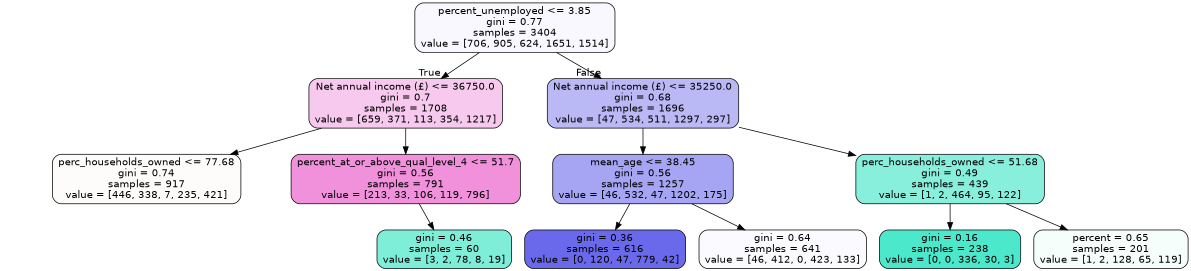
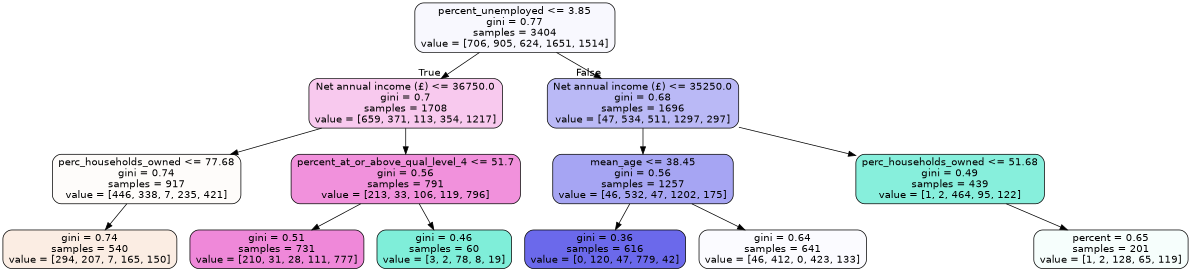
none -> (90, 249)
none -> (277, 249)
(950, 249) -> none
